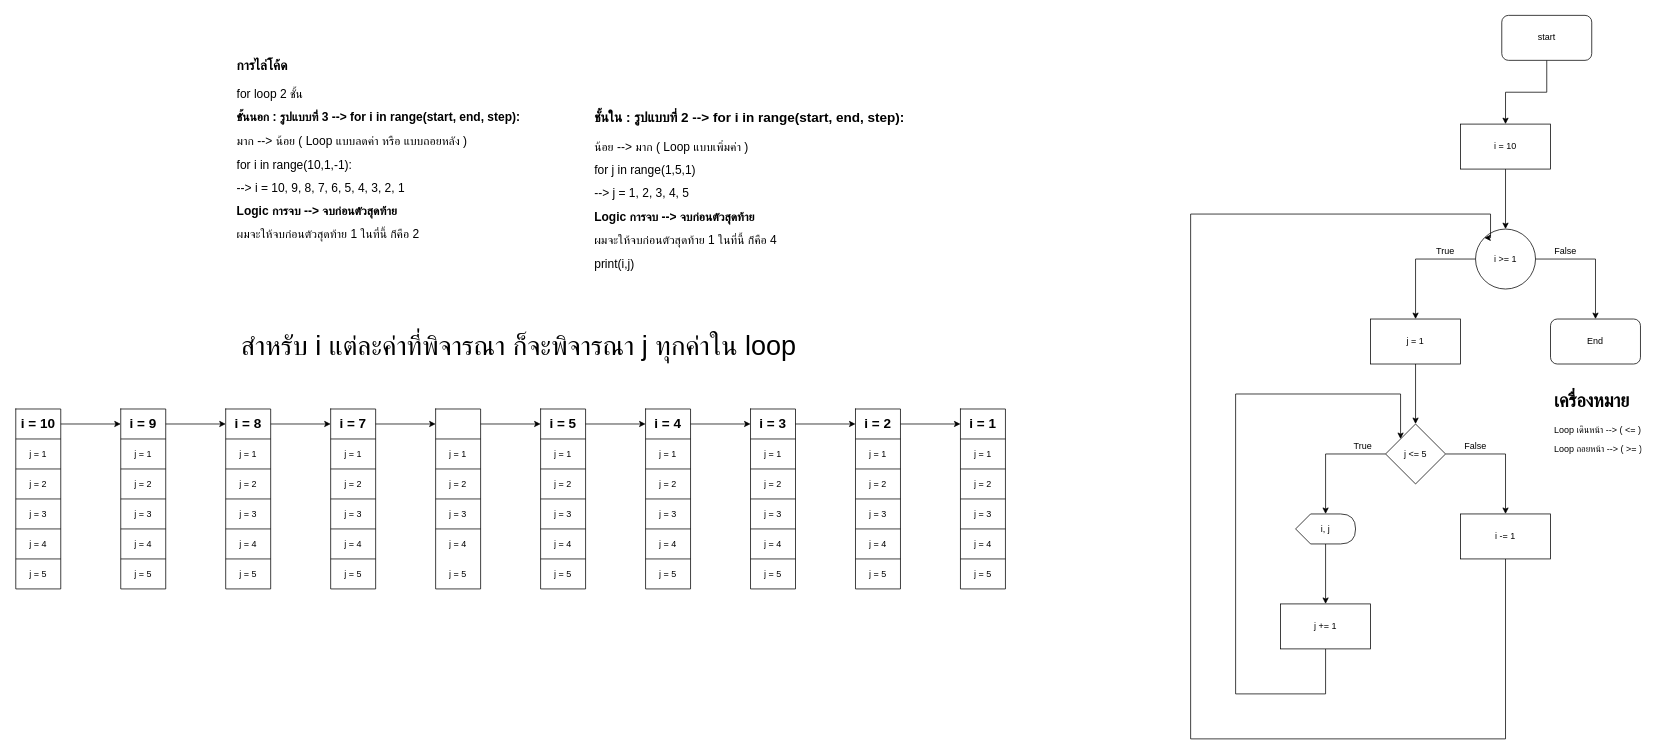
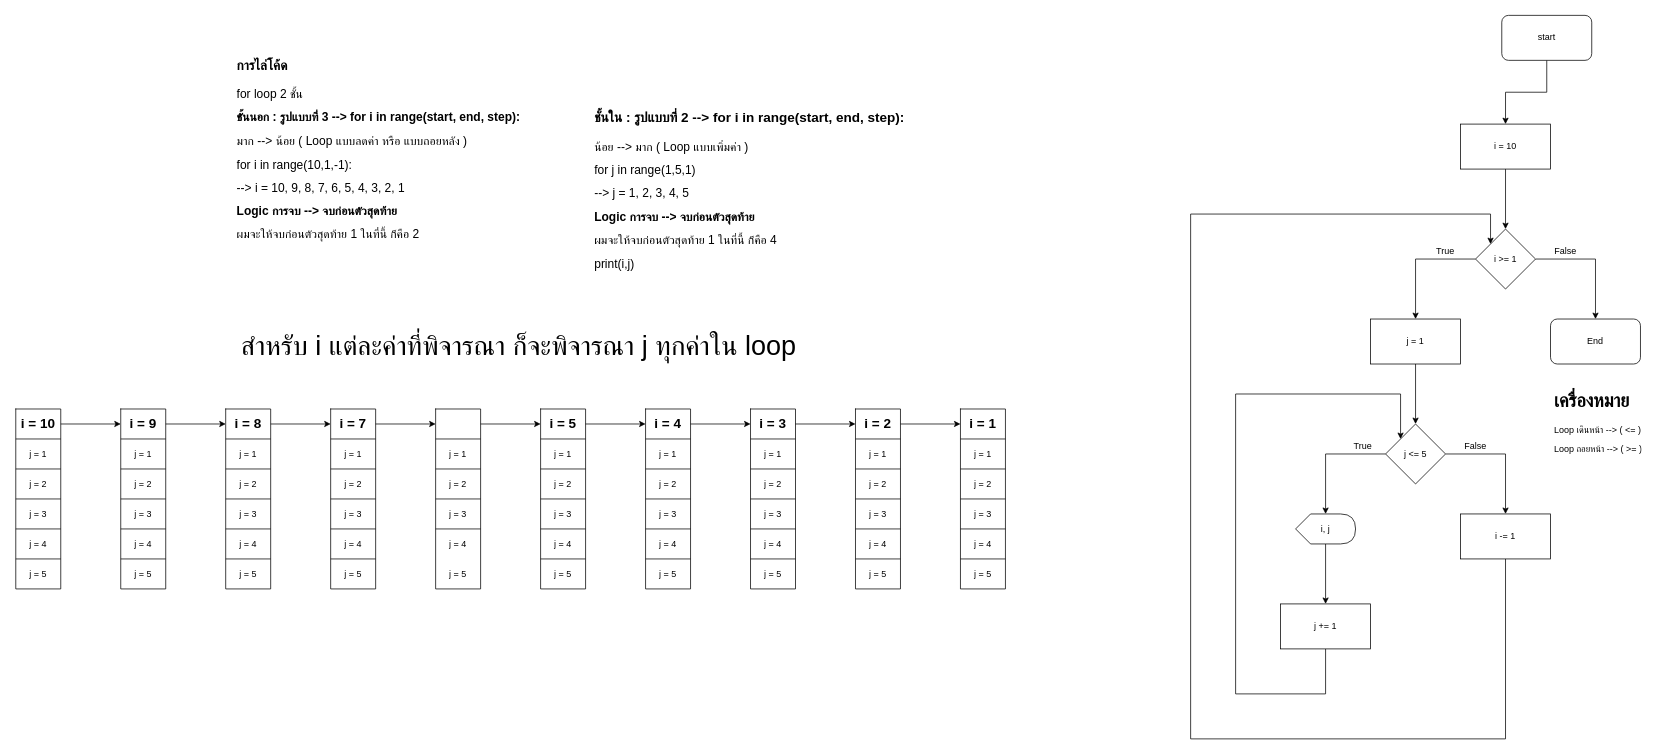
(1506, 259) -> (1506, 259)
